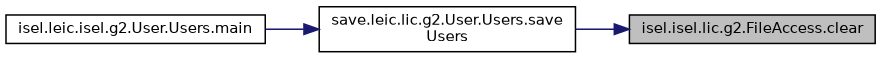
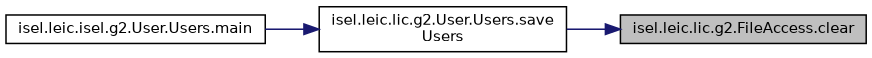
(447, 29) -> (443, 29)
(752, 29) -> (743, 29)
